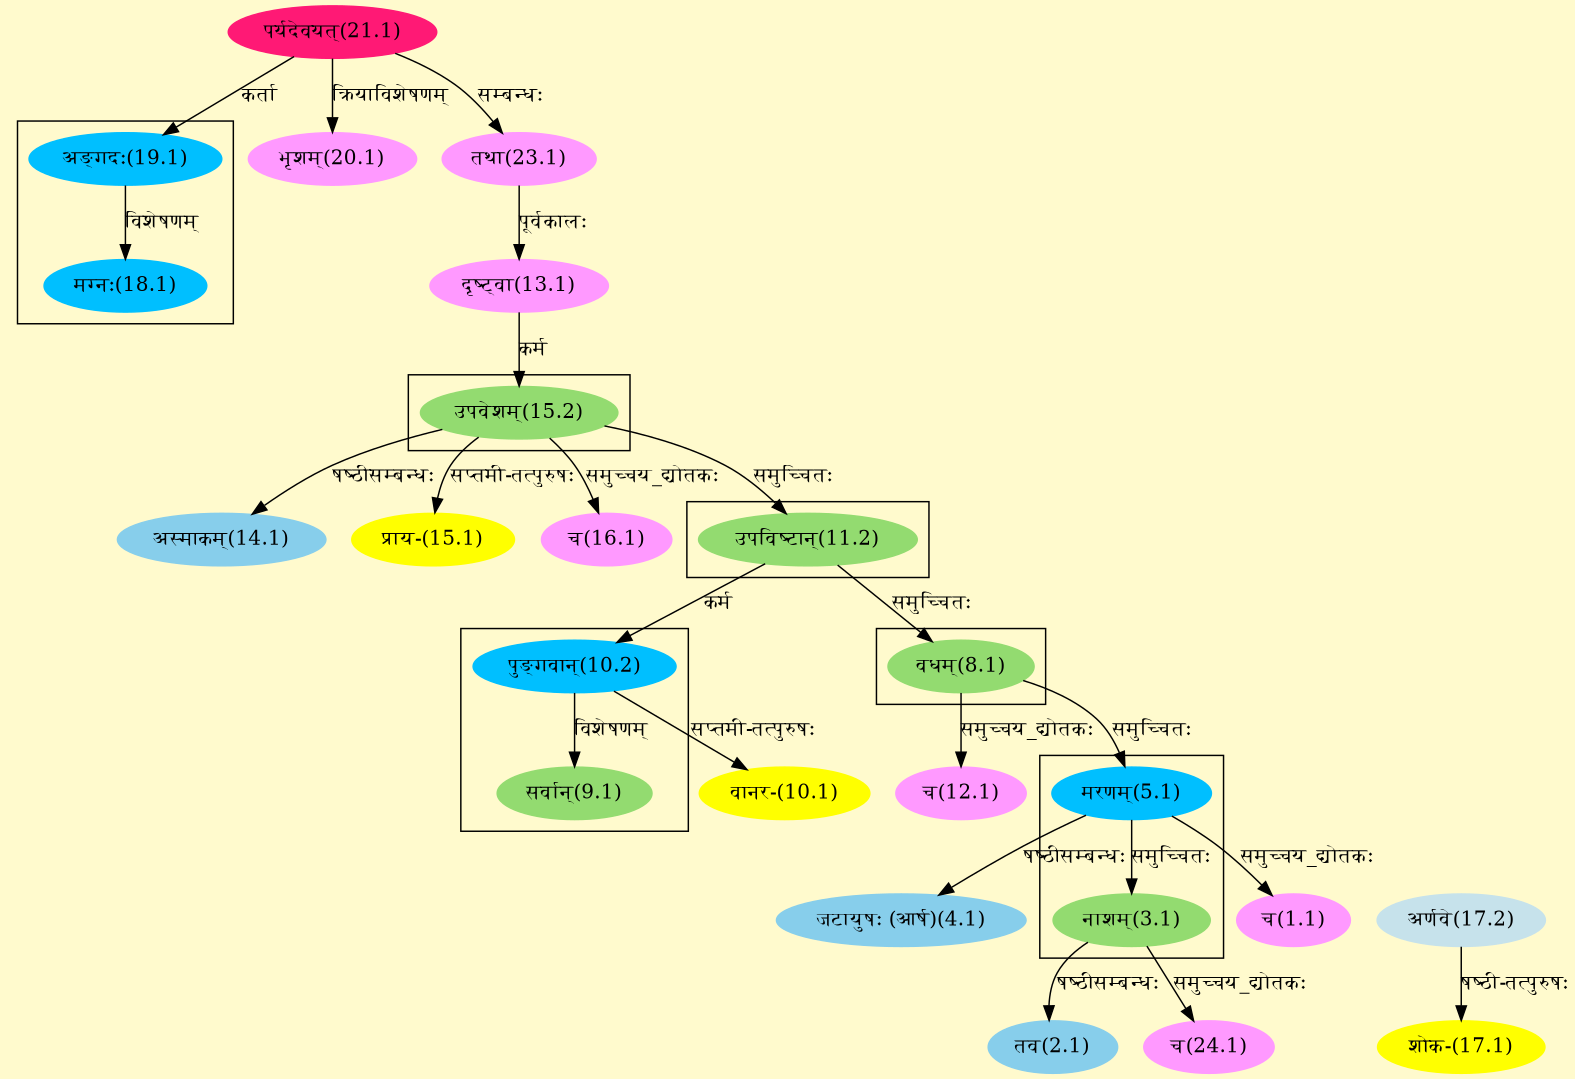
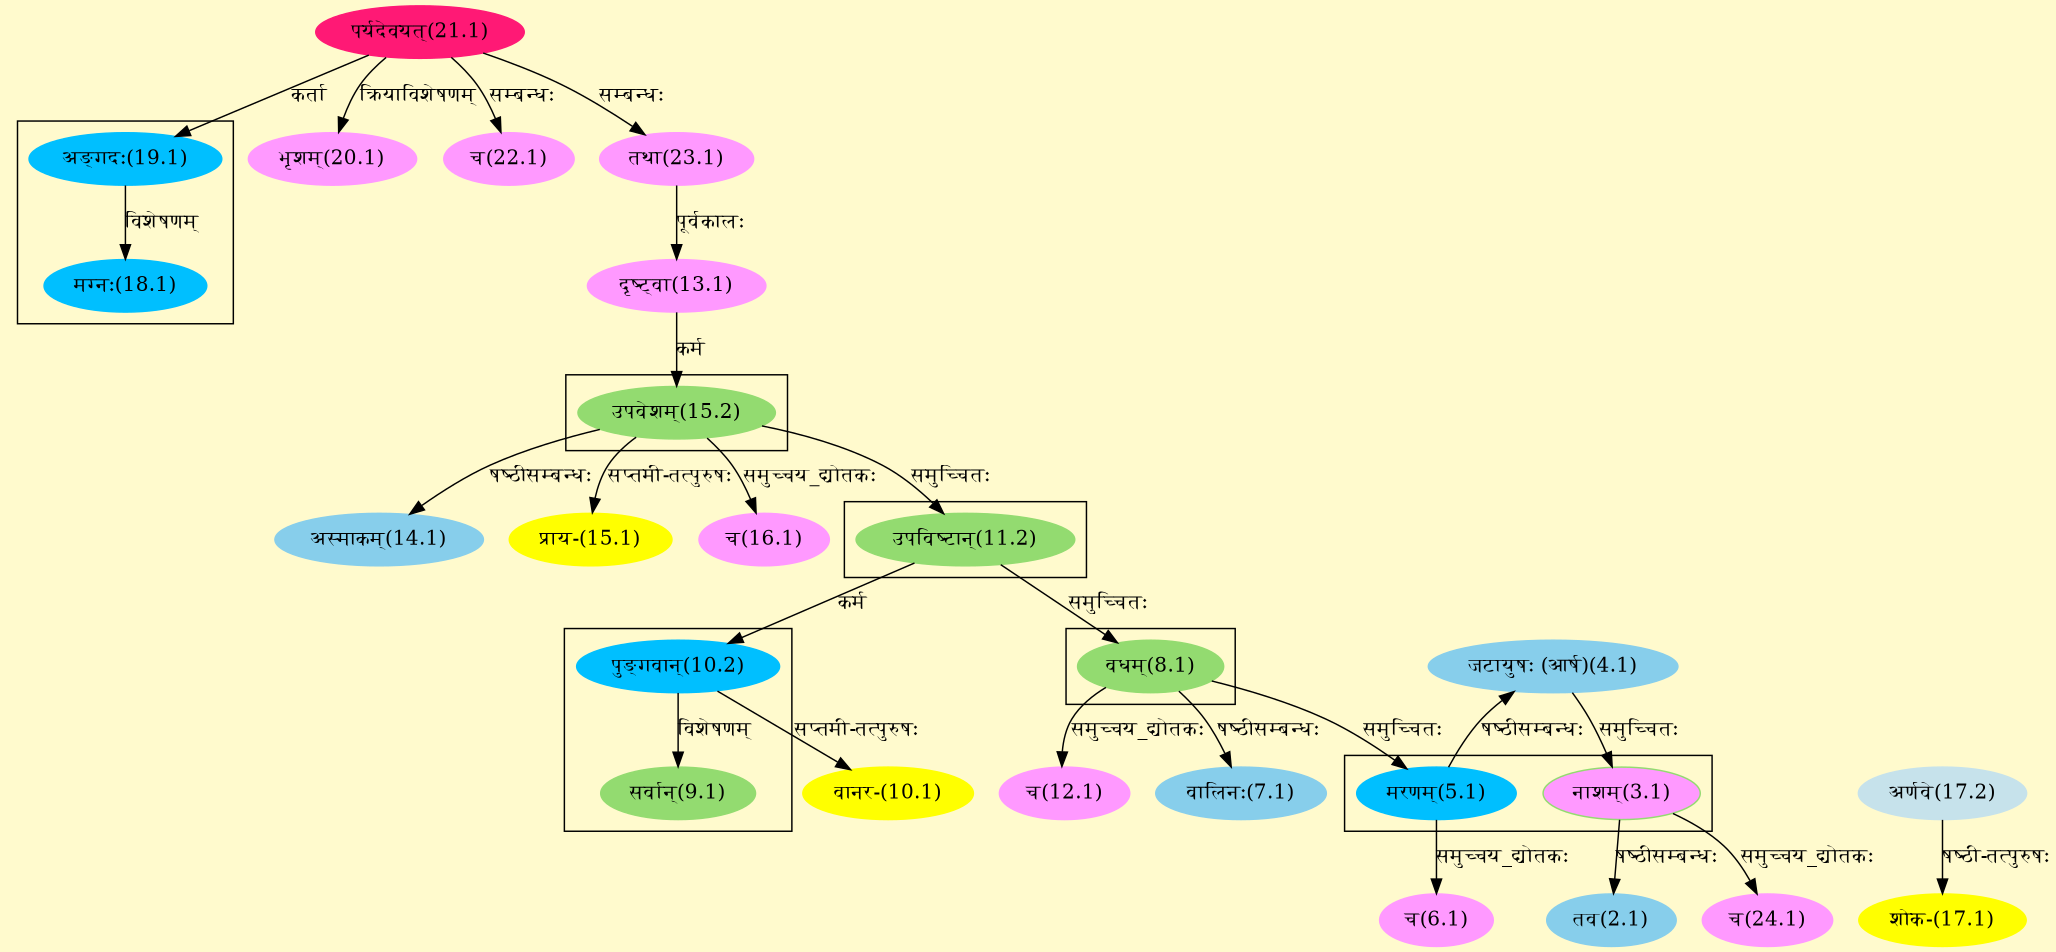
none -> (509, 159)
none -> (1241, 793)
(1132, 849) -> (1591, 722)
(1132, 920) -> (1622, 793)
(1294, 920) -> (1436, 920)
